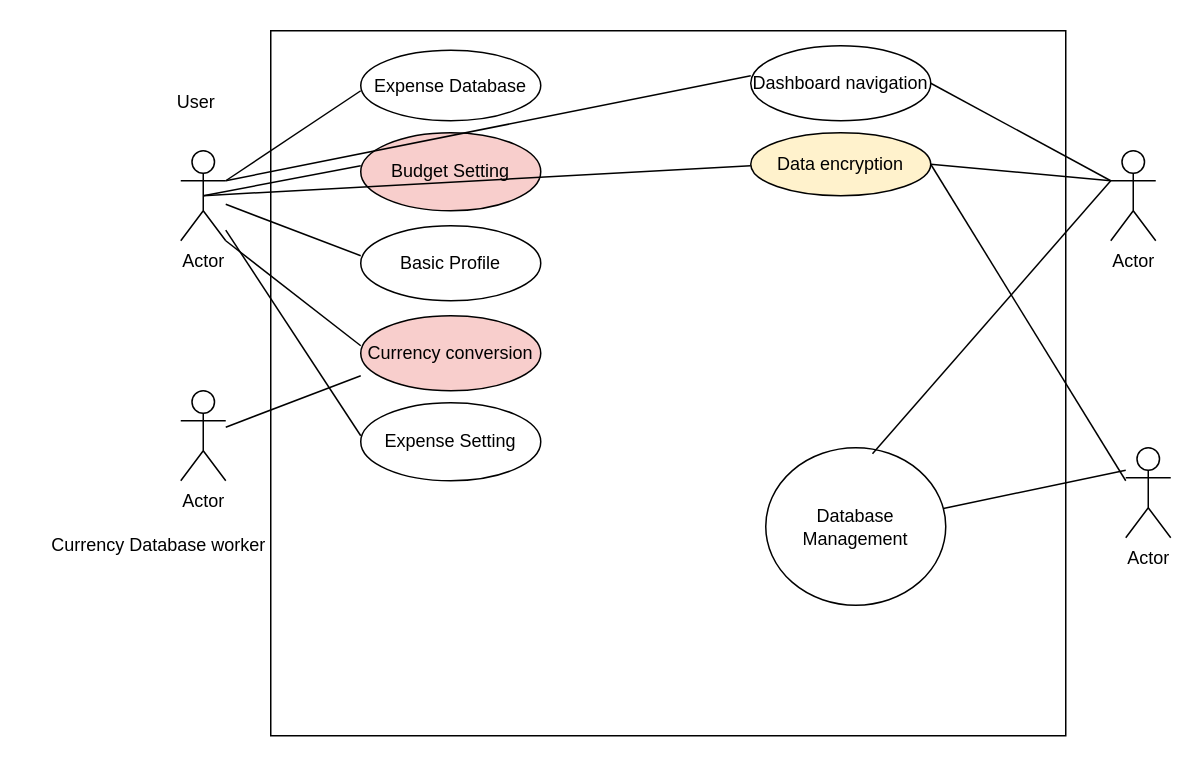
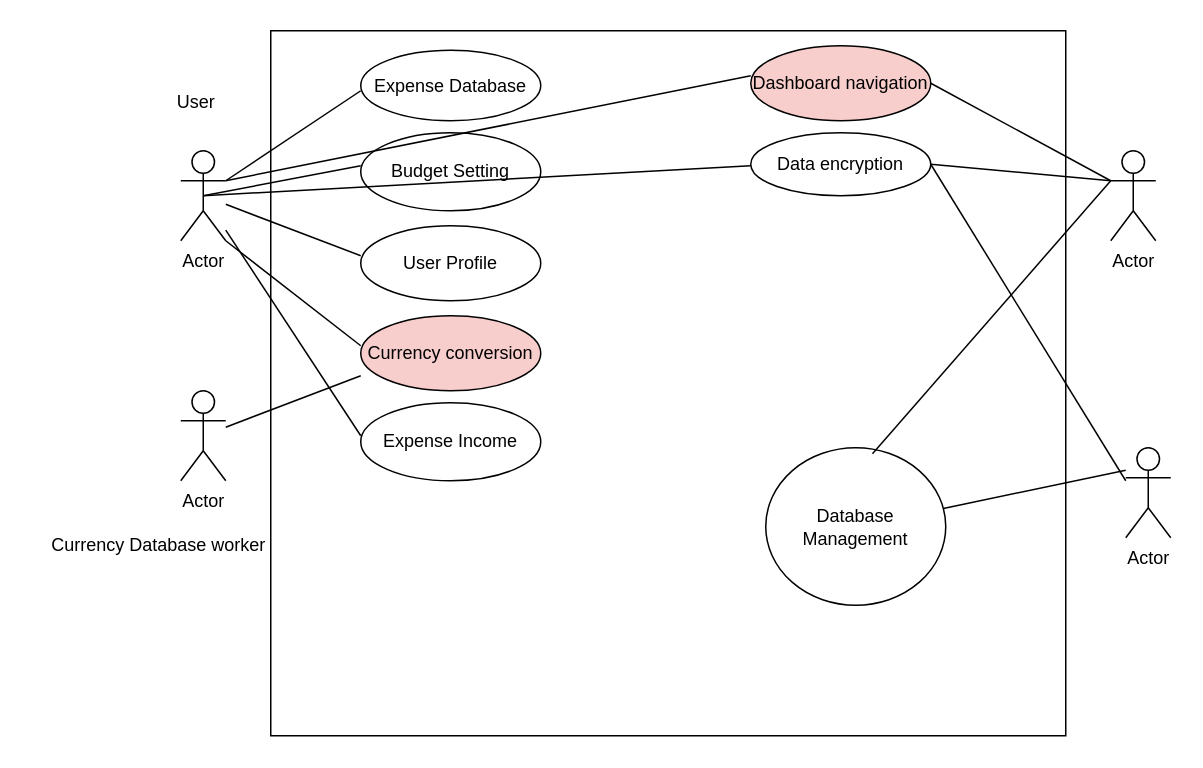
(841, 83) -> (841, 83)
(841, 164) -> (841, 164)
(451, 172) -> (451, 172)
(451, 263) -> (451, 263)
(451, 442) -> (451, 442)
